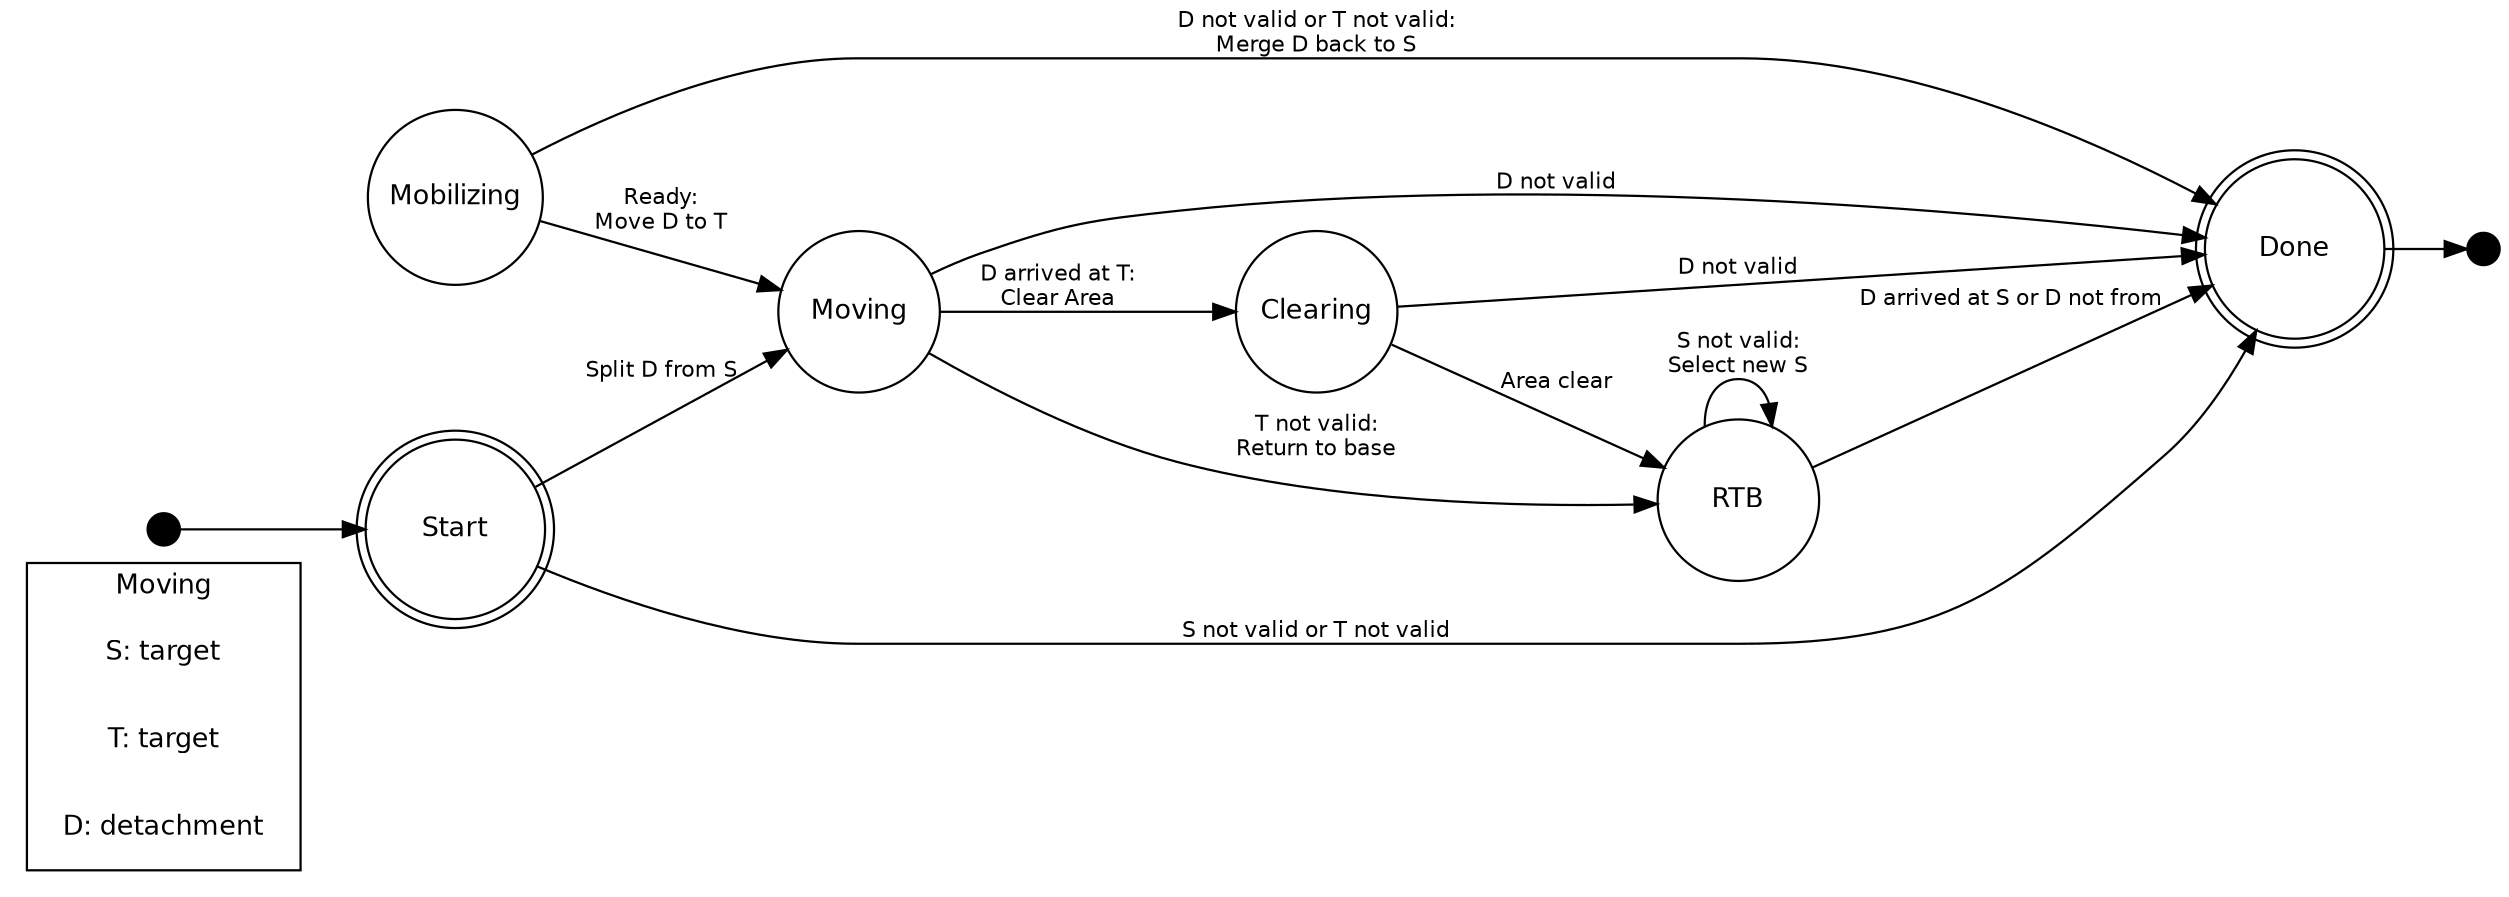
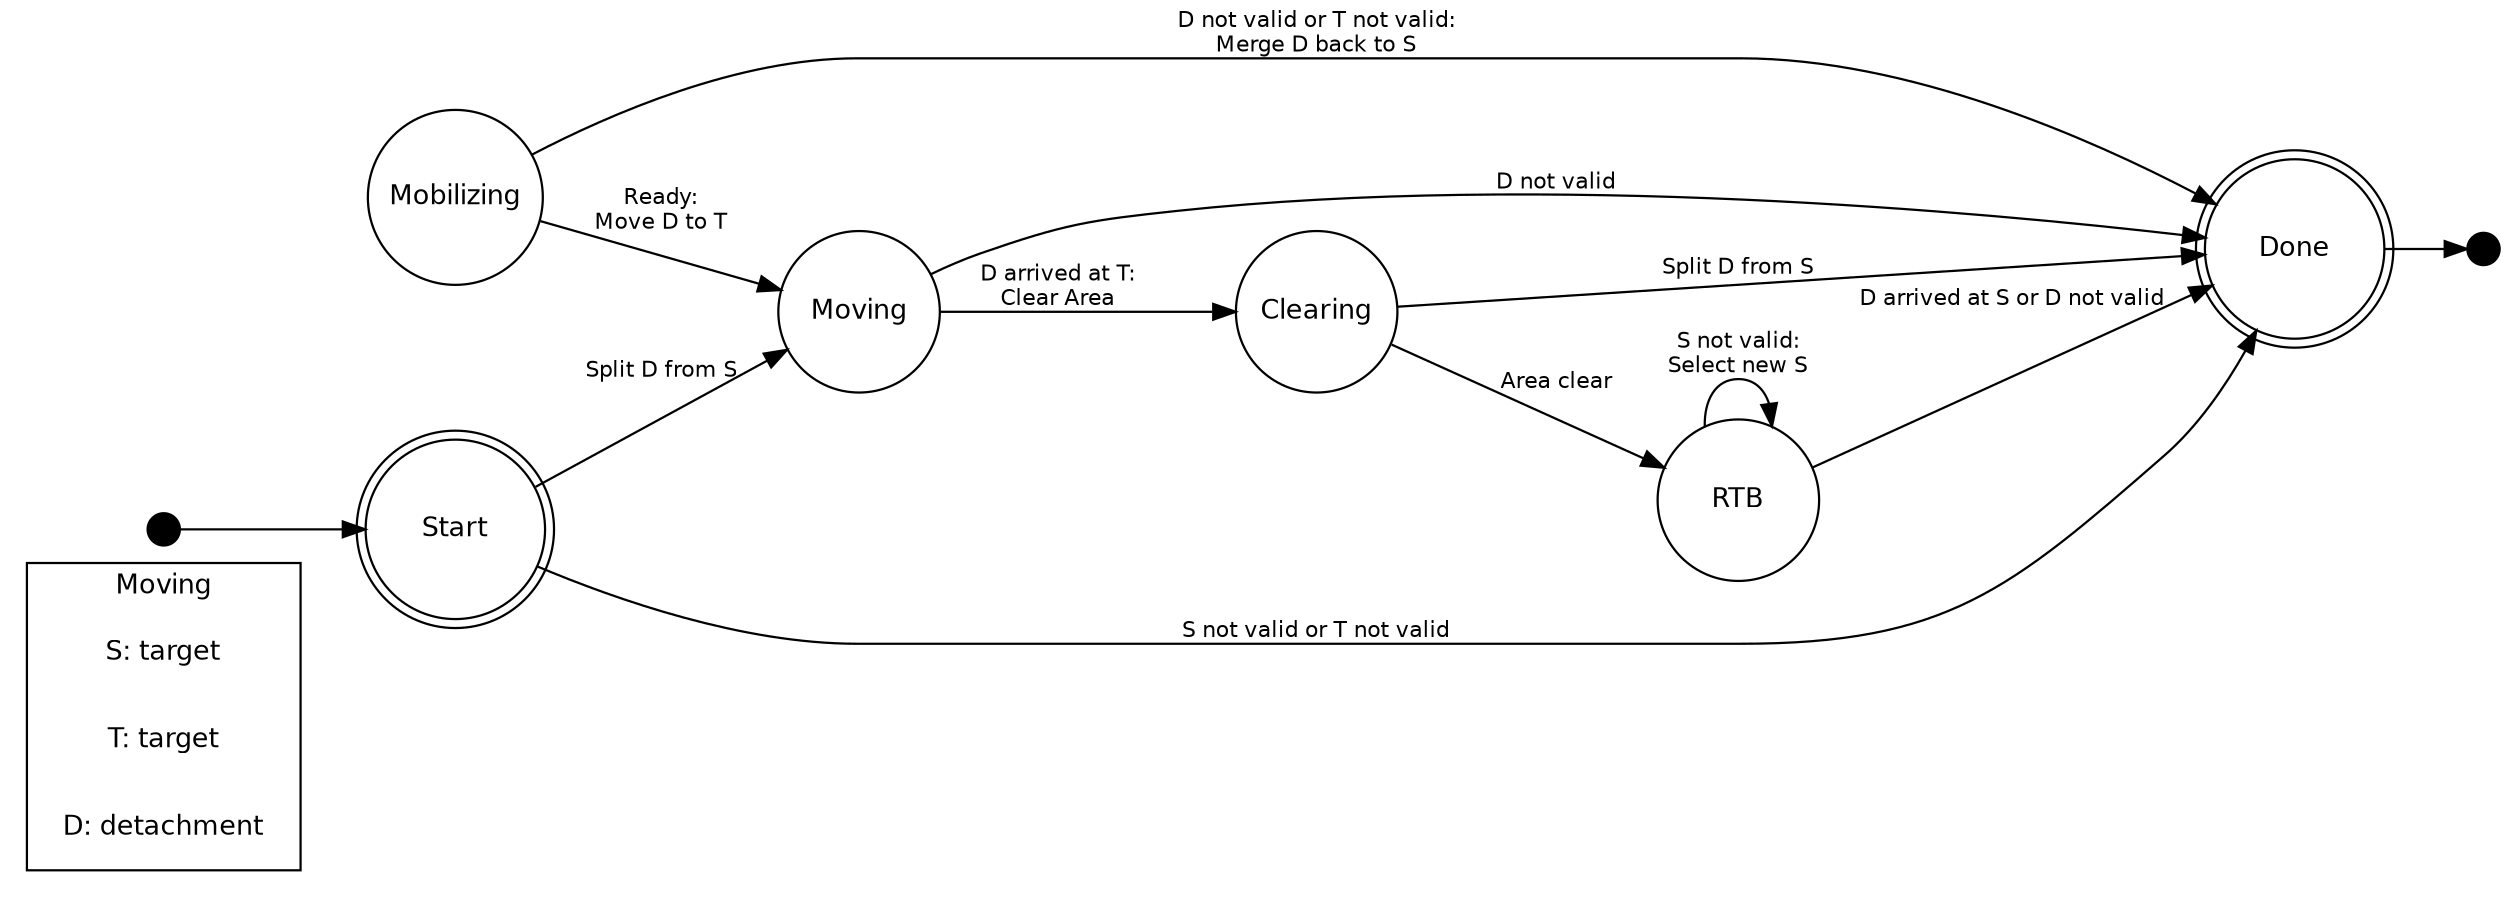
(1738, 268) -> (1738, 268)
(2012, 299) -> (2012, 299)
(1269, 481) -> none
